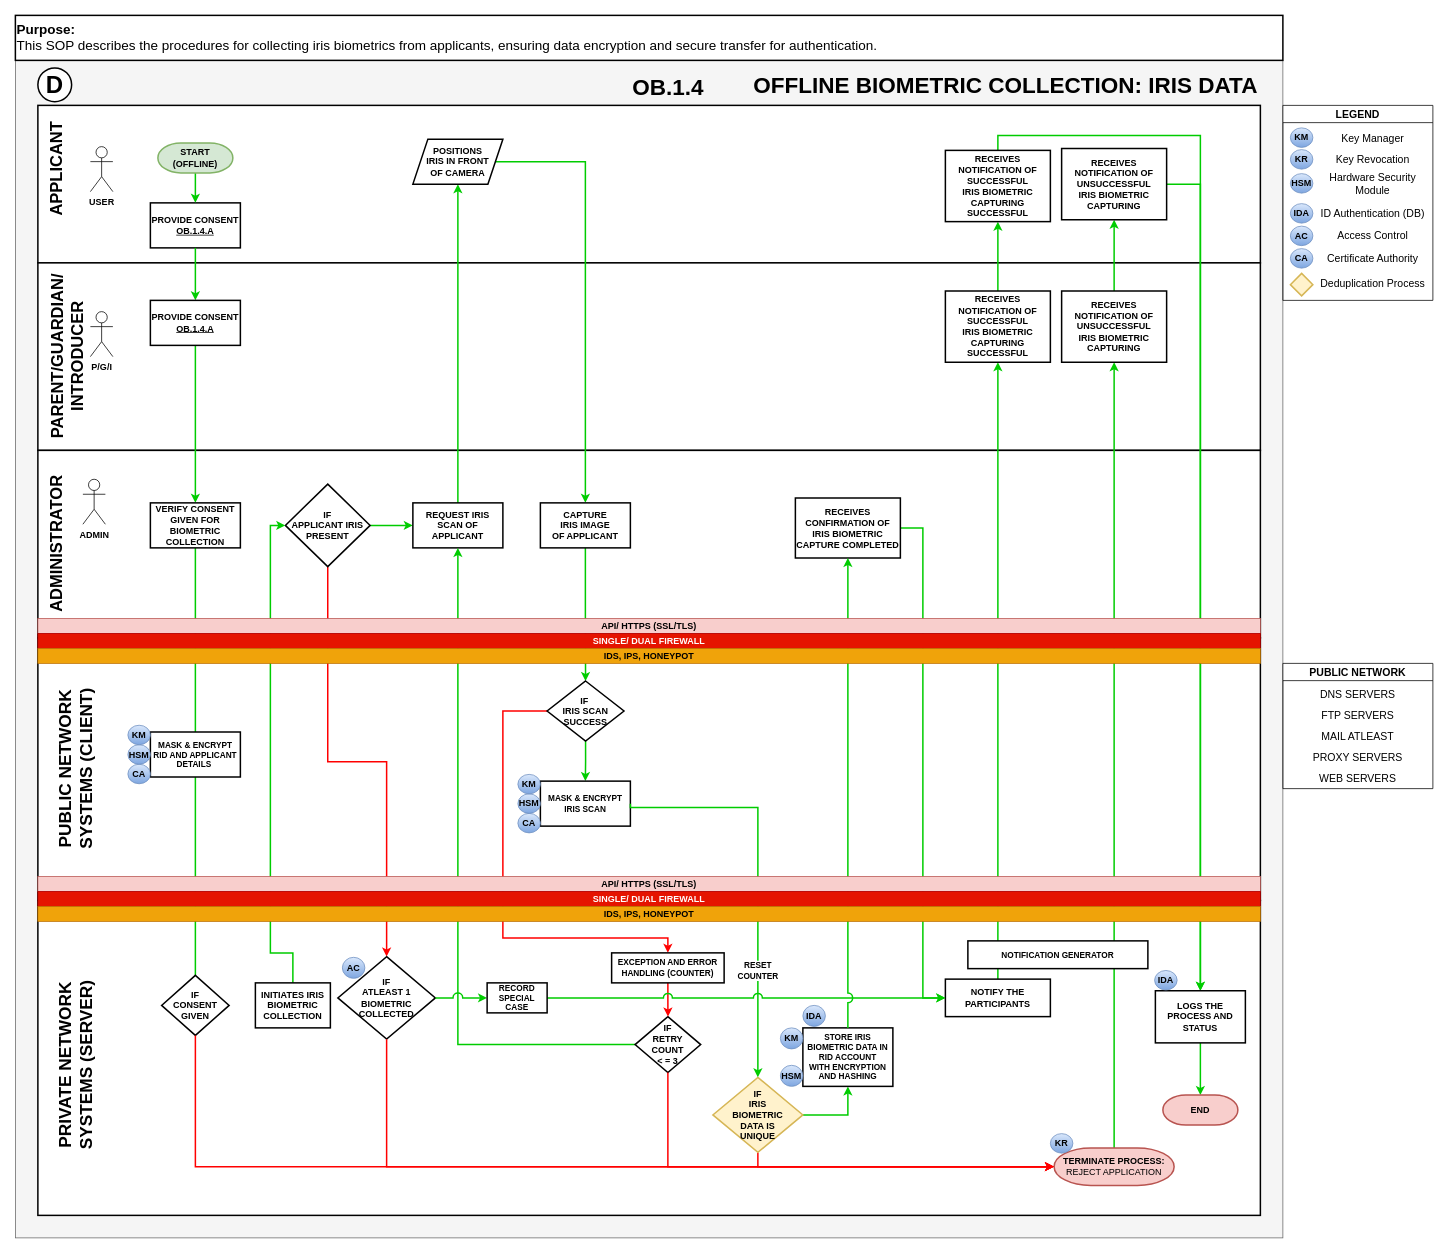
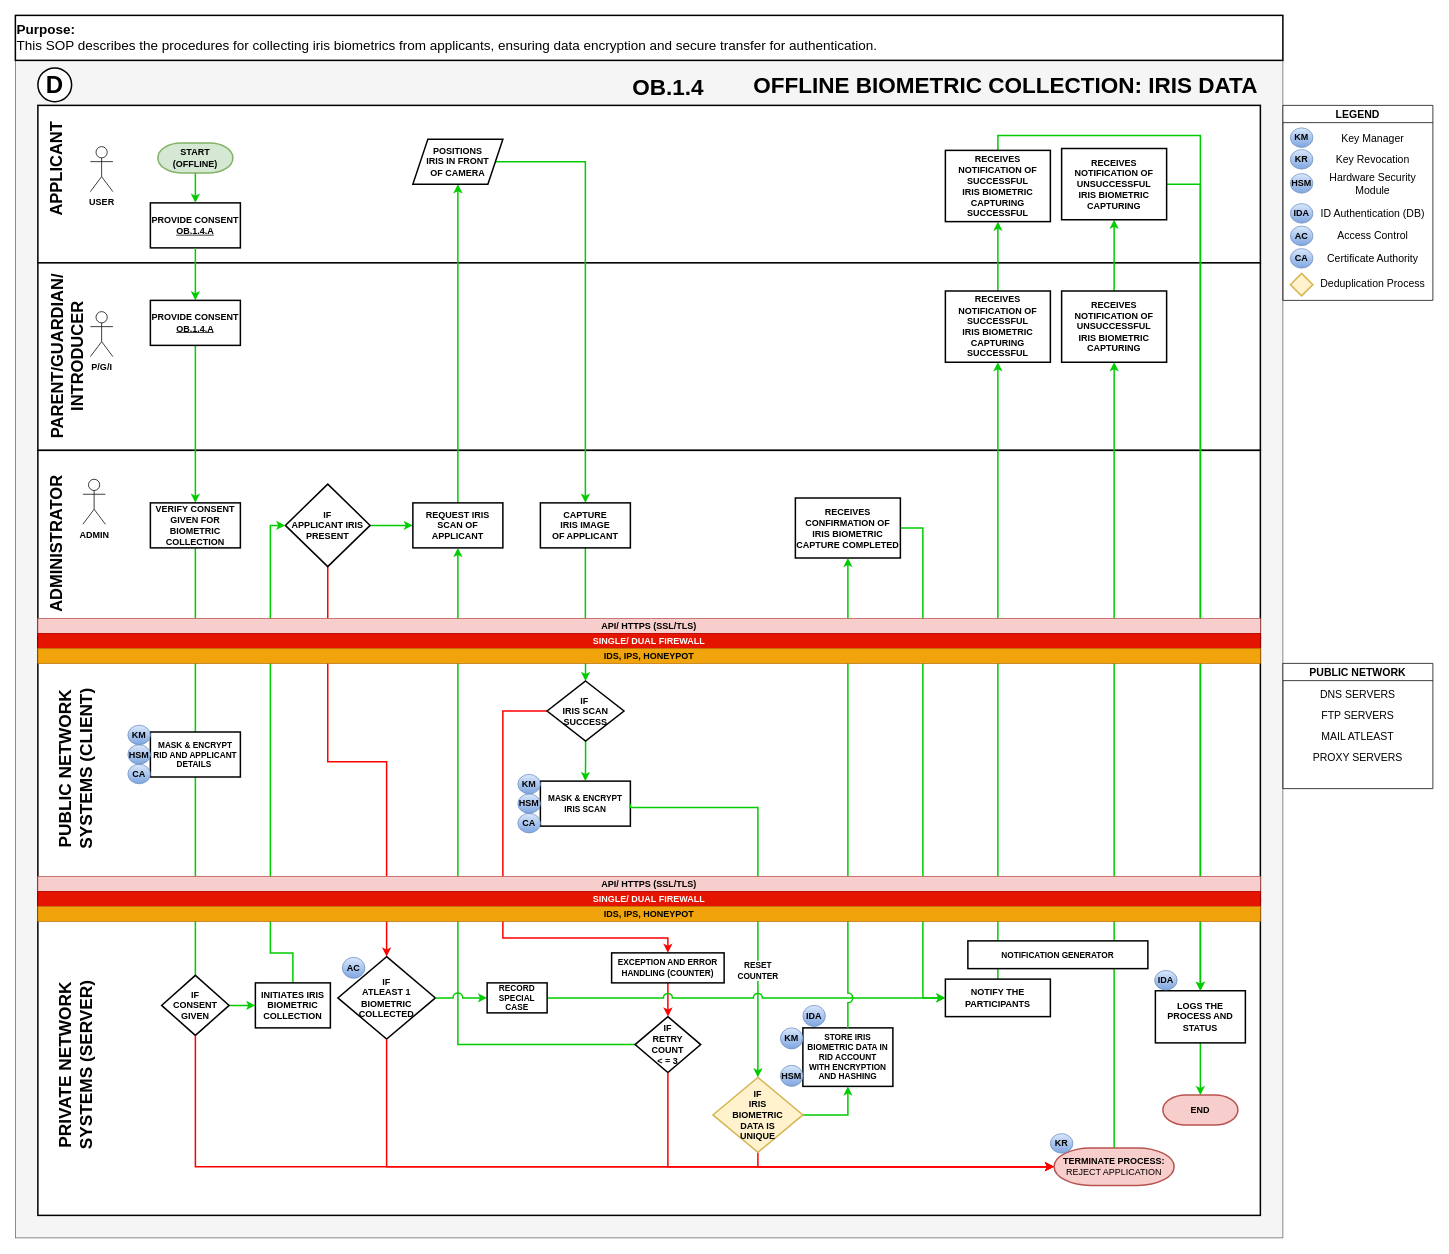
(1358, 778) -> none
none -> (242, 1005)
